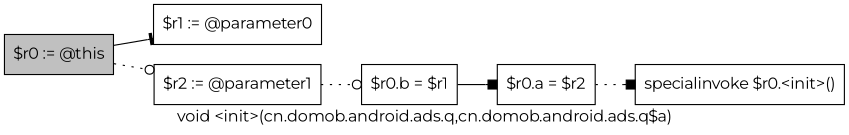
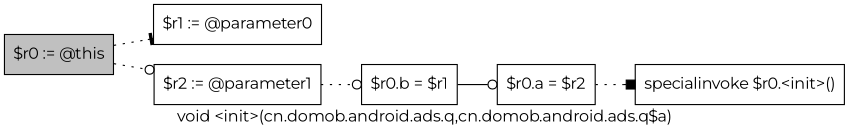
(131, 42) -> (131, 42)
(472, 85) -> (473, 85)
